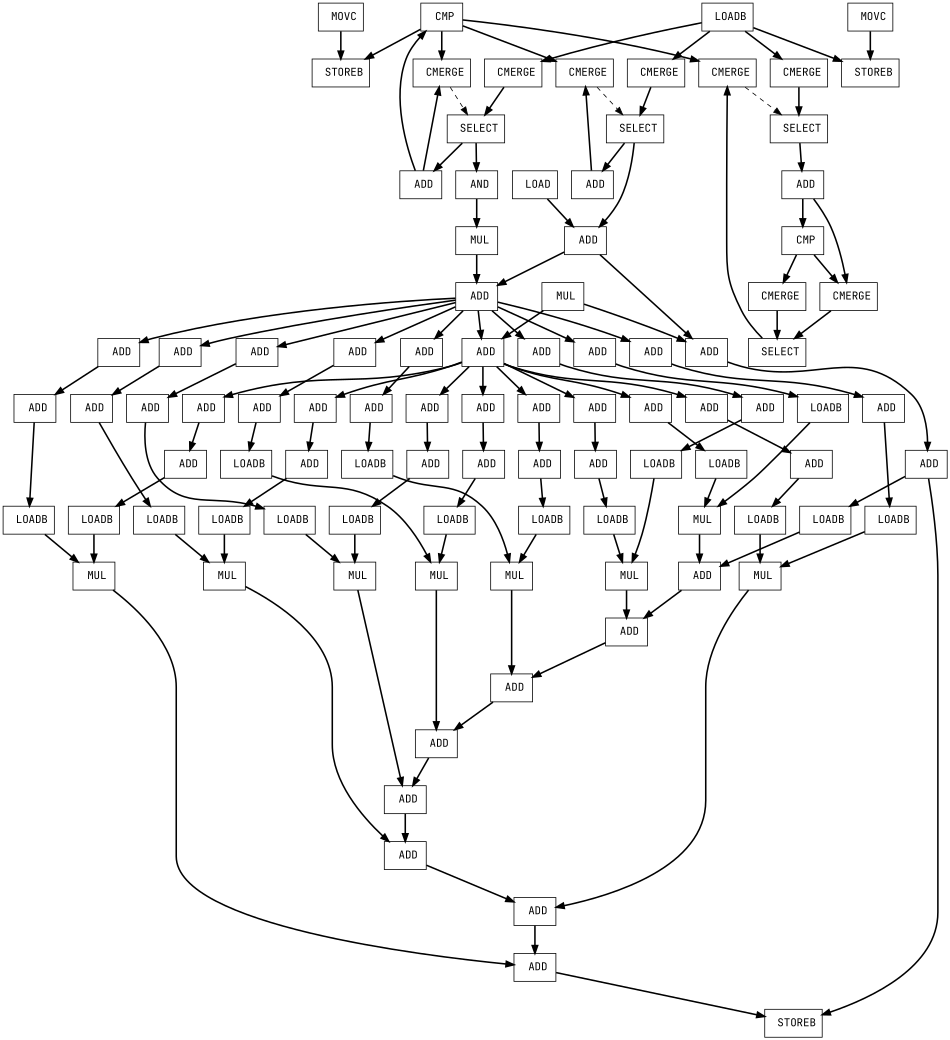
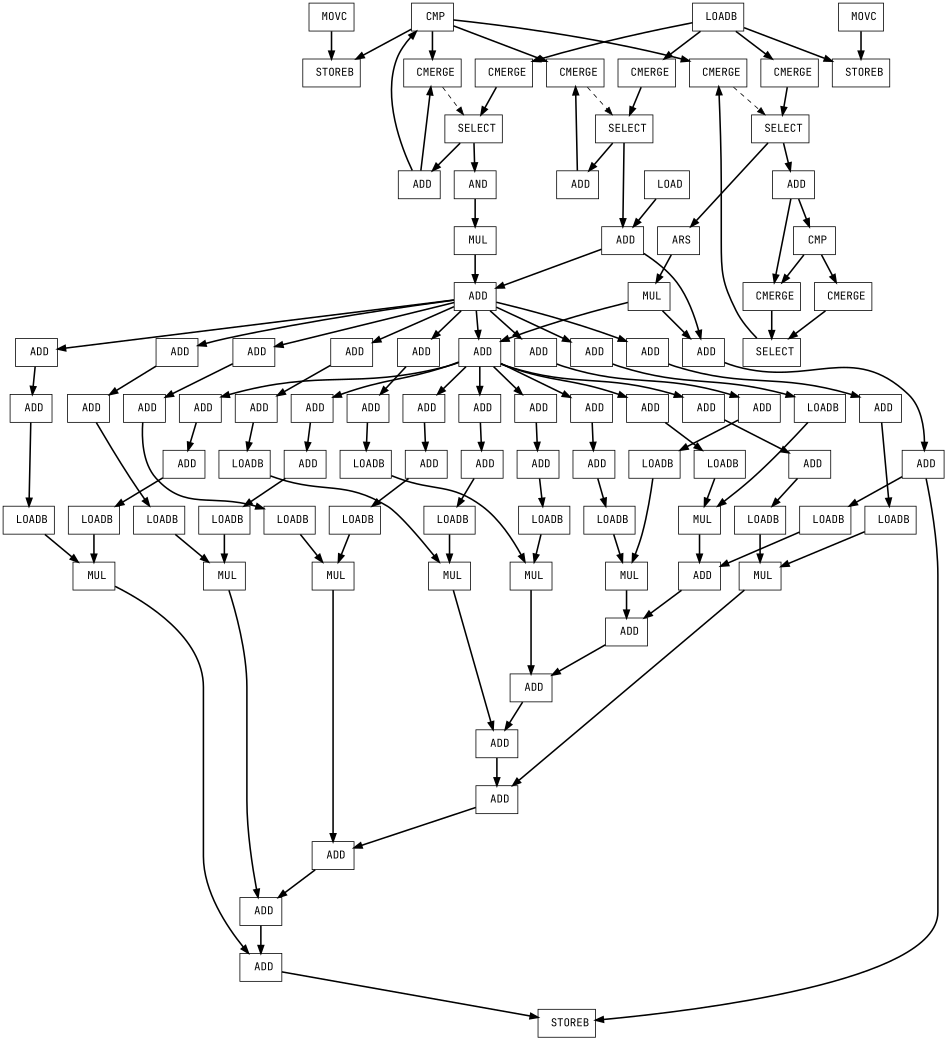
none -> (679, 241)
